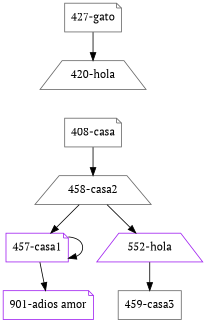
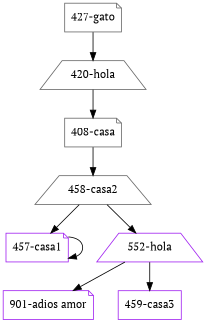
none -> (93, 100)
(42, 272) -> (103, 274)
(150, 305) -> (150, 305)
